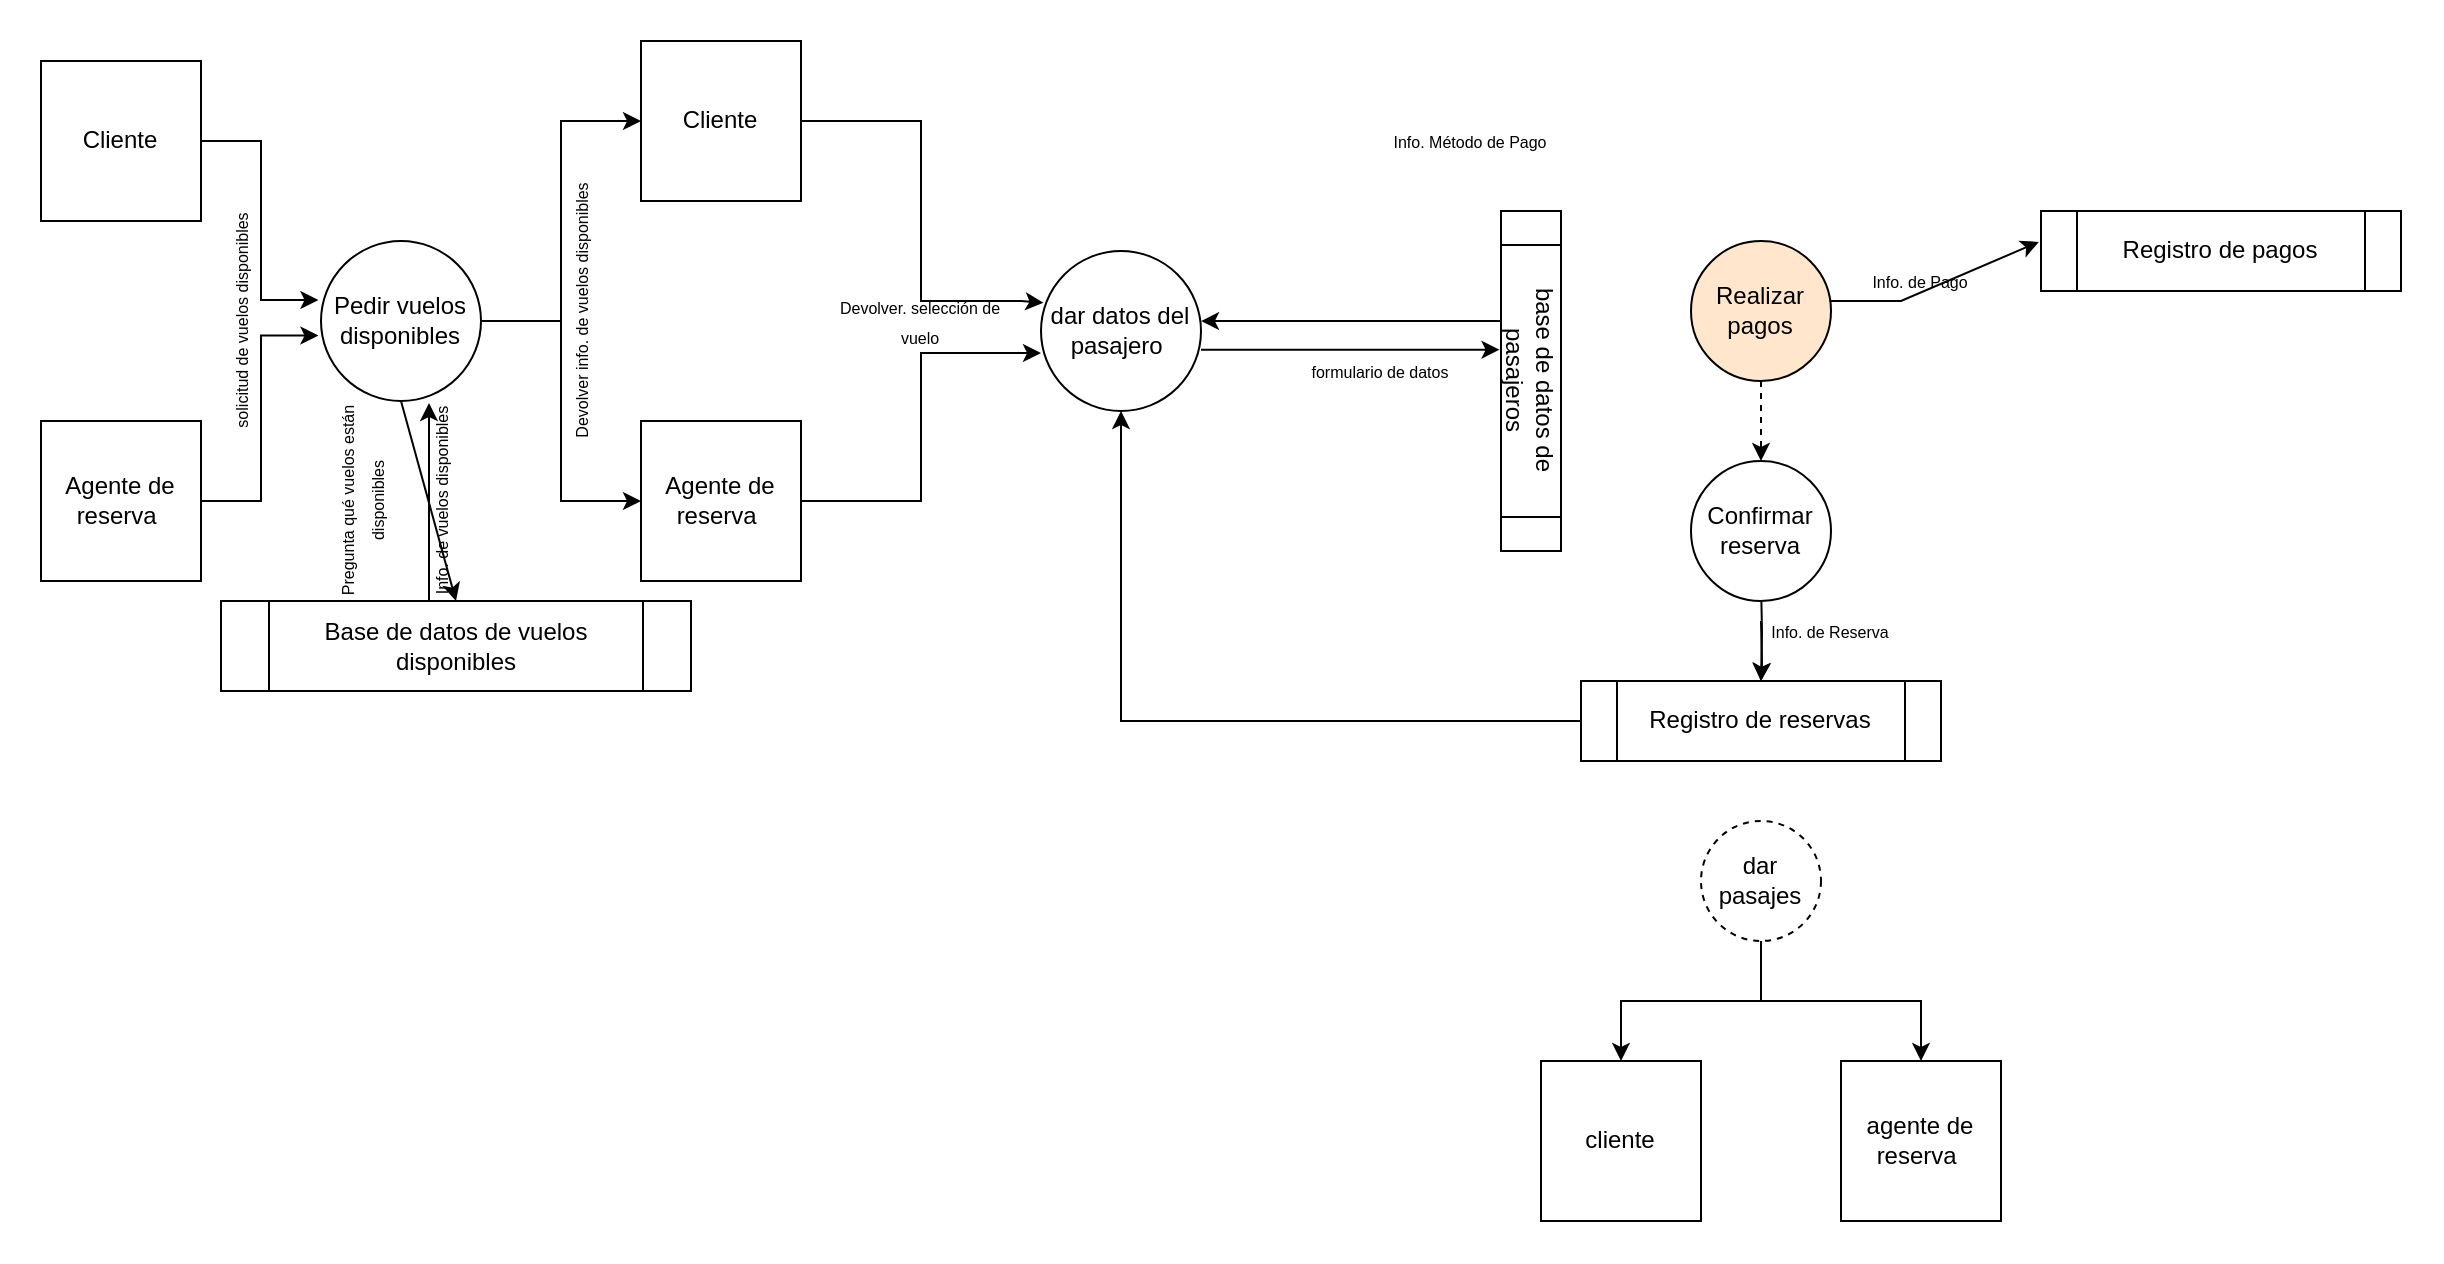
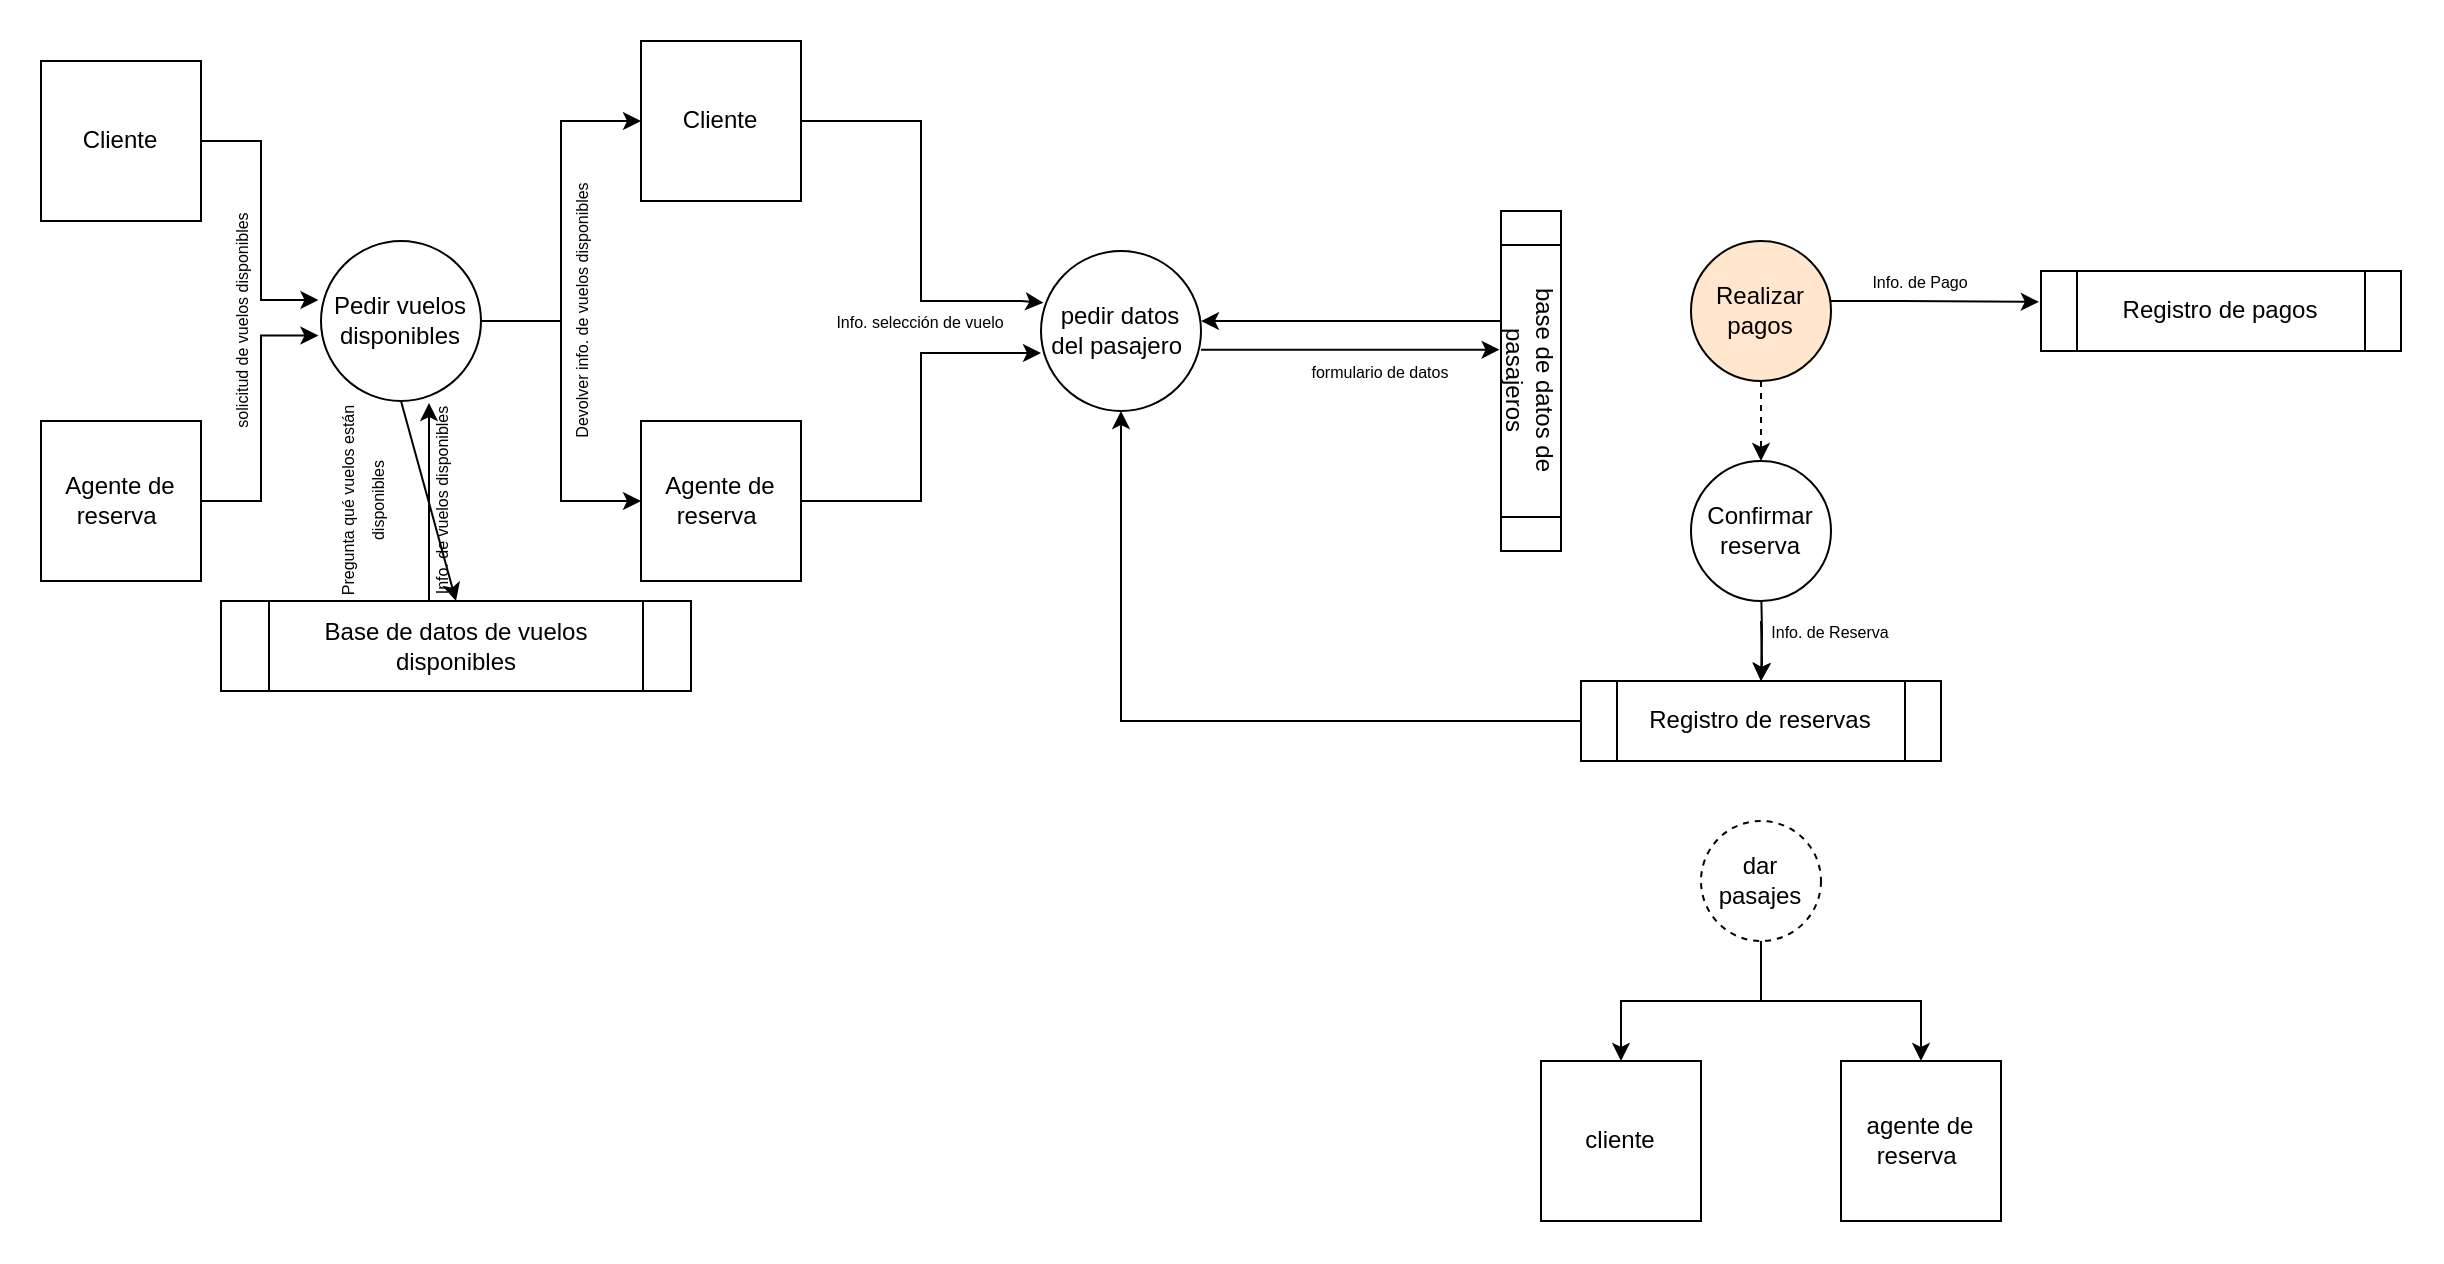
(1471, 141) -> none
(2221, 251) -> (2221, 311)
(921, 321) -> (921, 321)
(1121, 331) -> (1121, 331)
